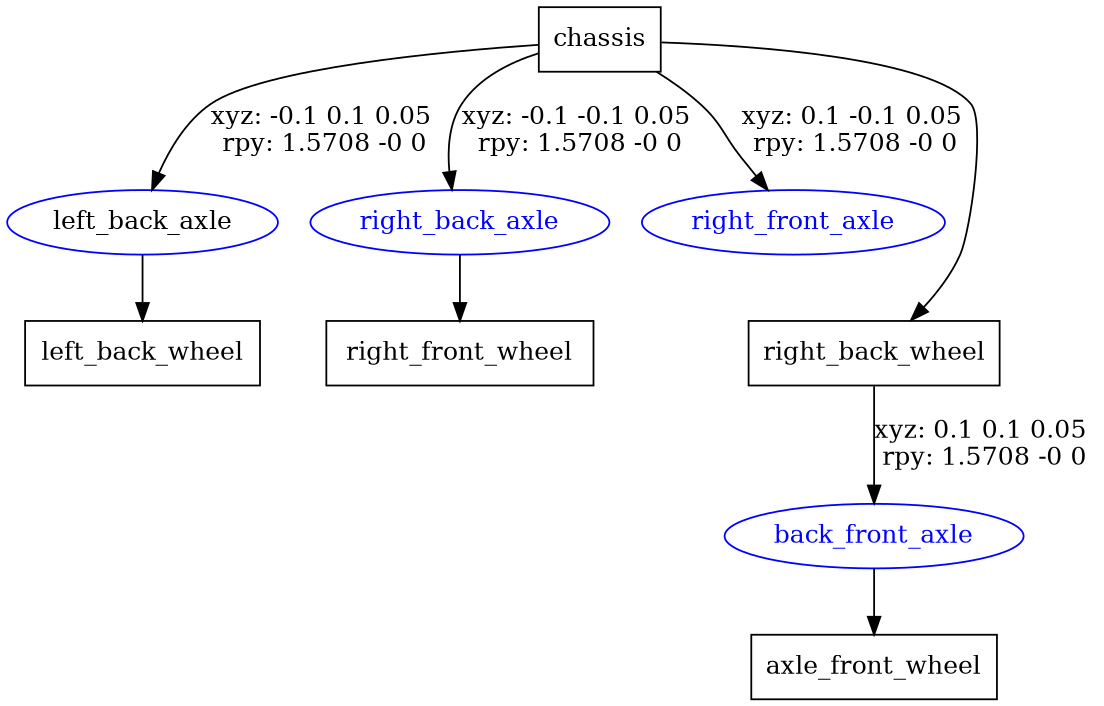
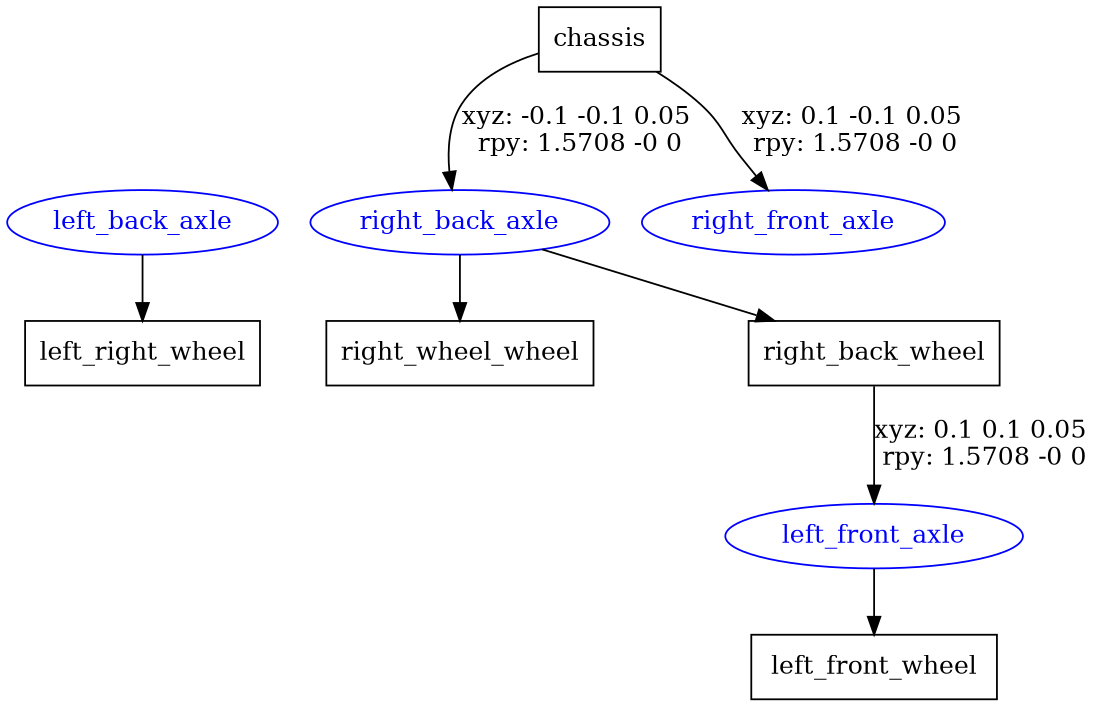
(329, 68) -> none
(927, 78) -> (649, 282)
(143, 222) -> (143, 222)
(143, 353) -> (143, 353)
(460, 353) -> (460, 353)
(874, 536) -> (874, 536)
(874, 667) -> (874, 667)
